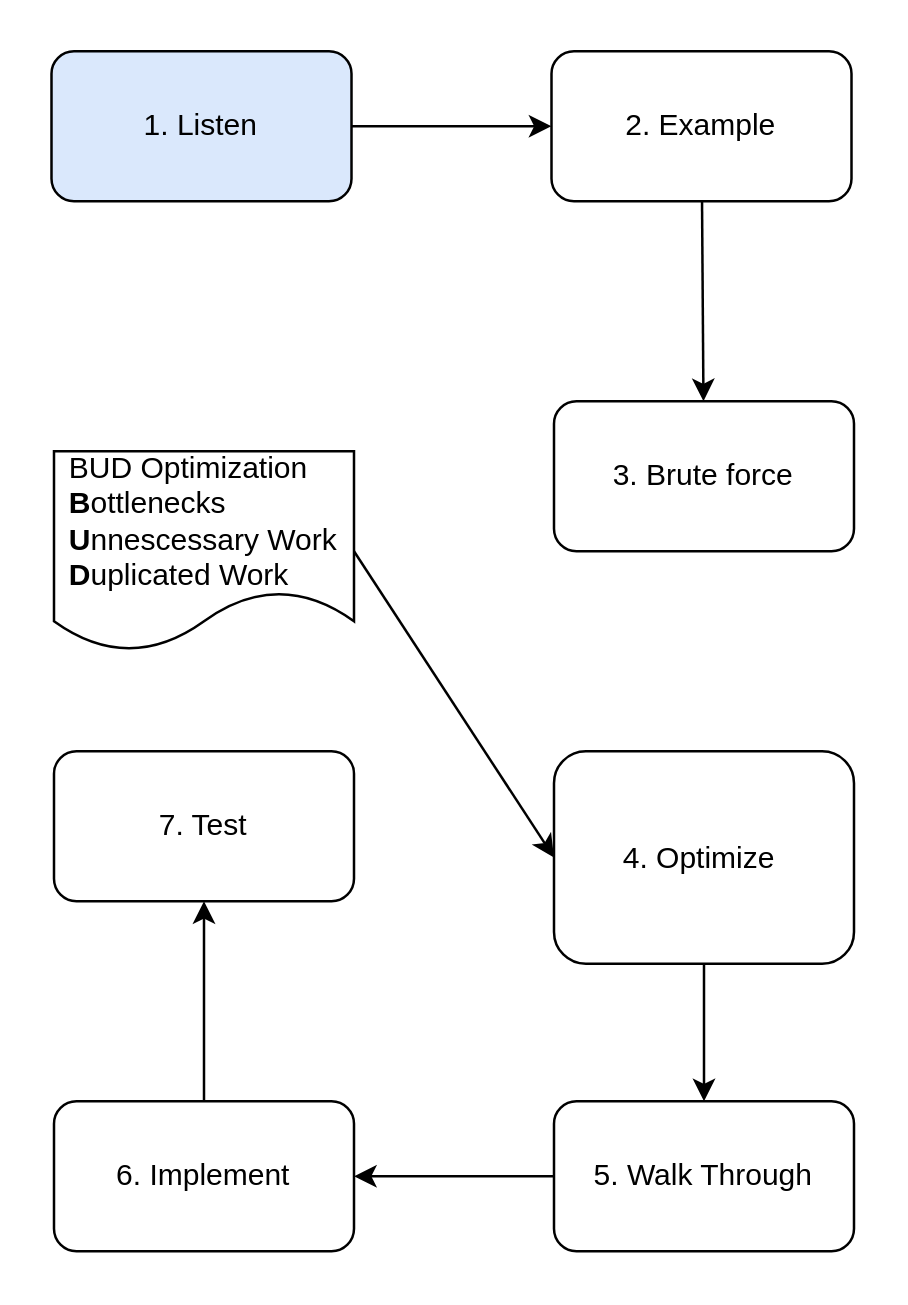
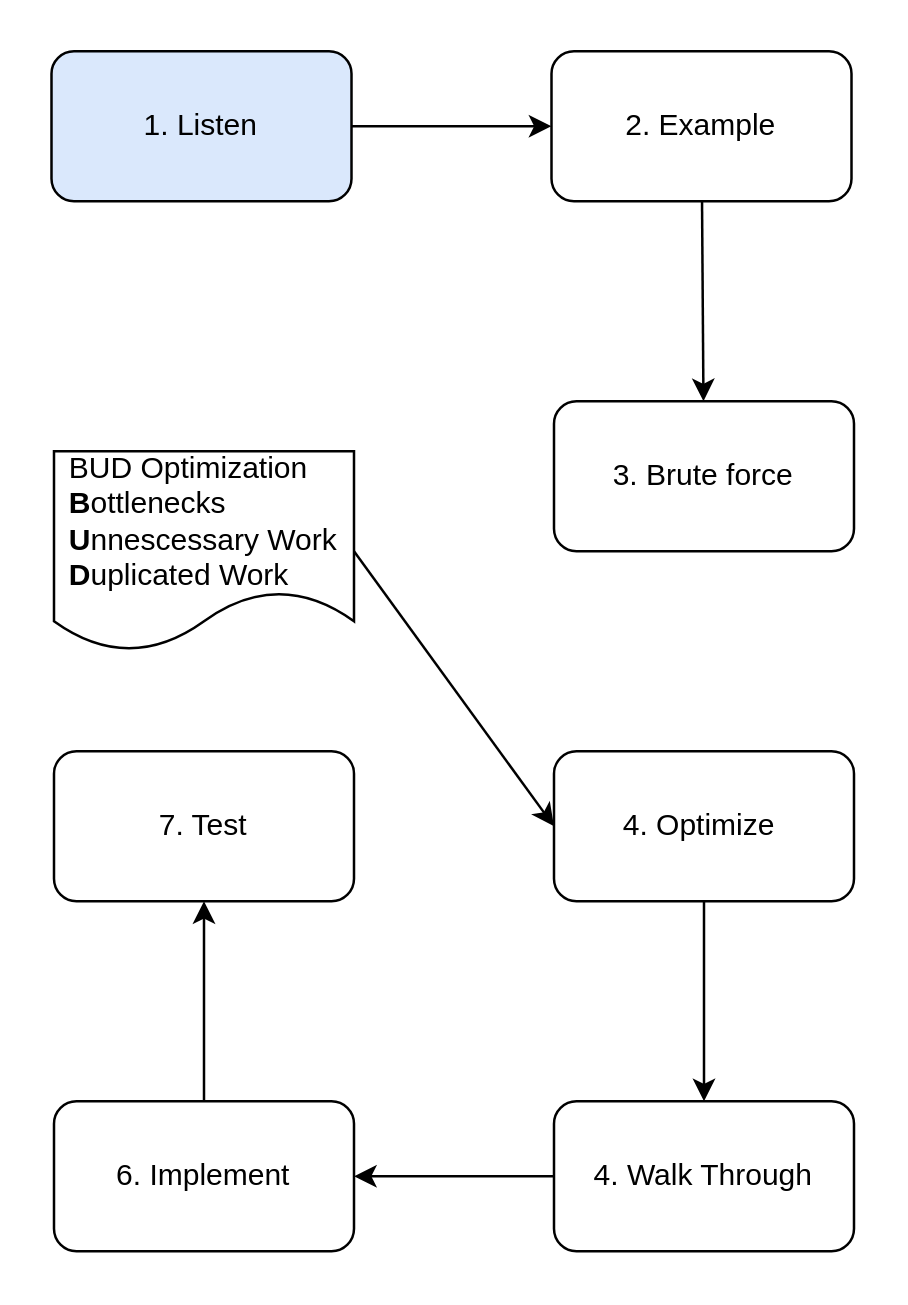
(704, 858) -> (704, 826)
(704, 1176) -> (704, 1176)
